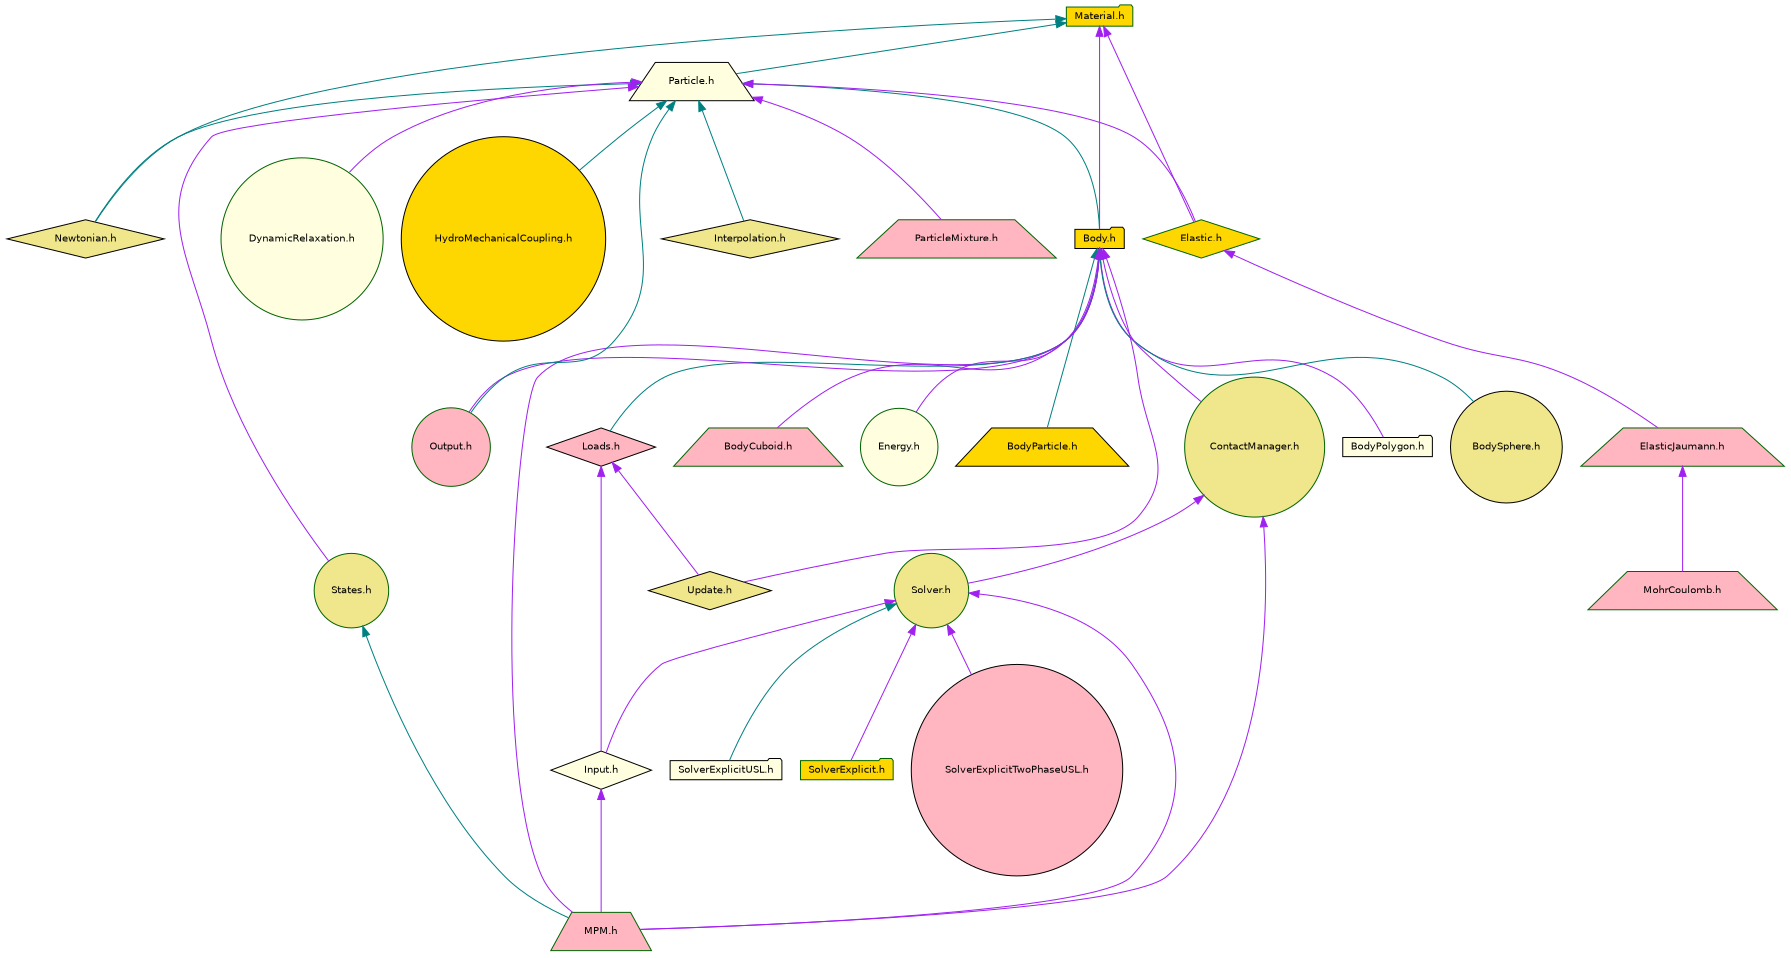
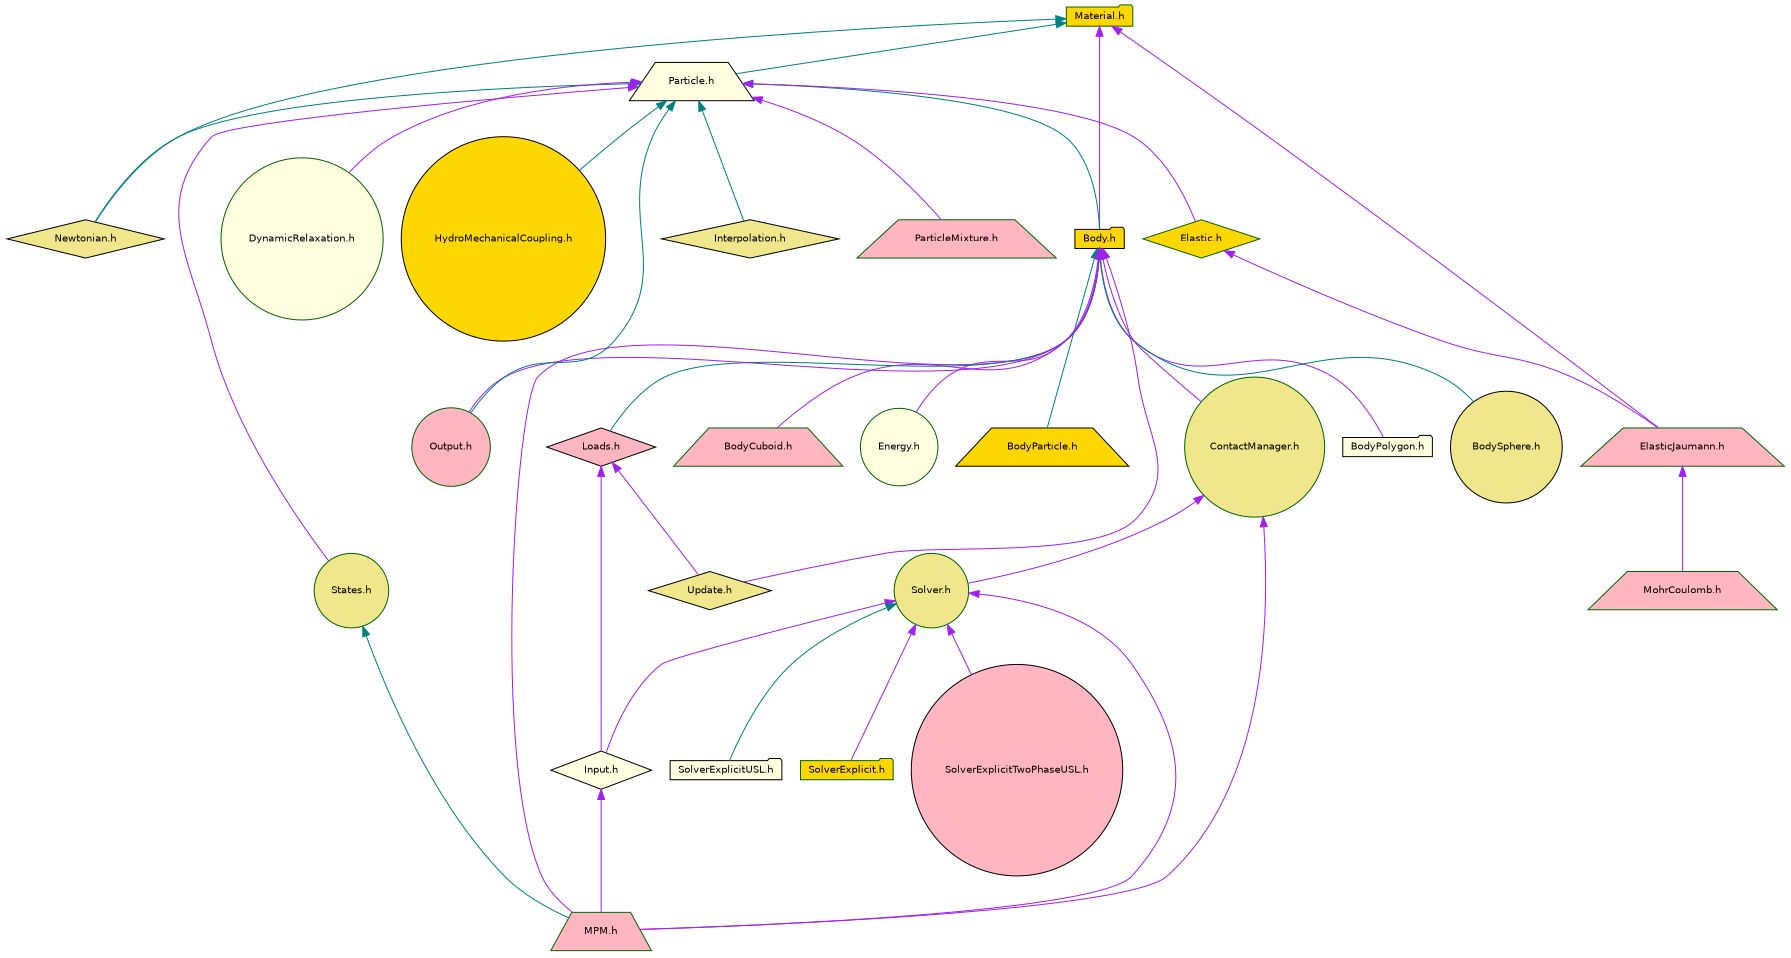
(1151, 129) -> (1392, 227)
